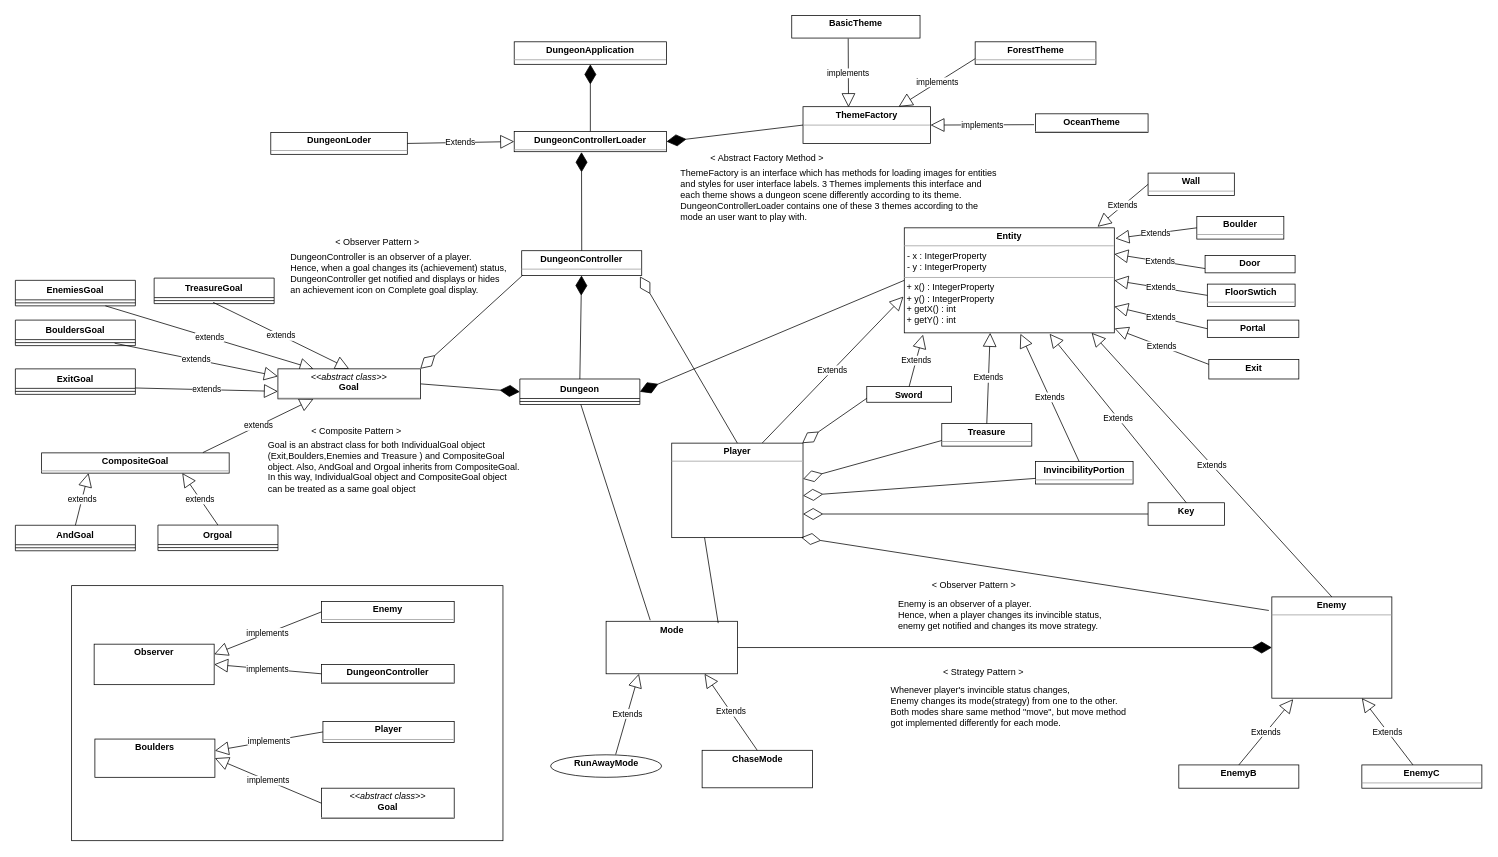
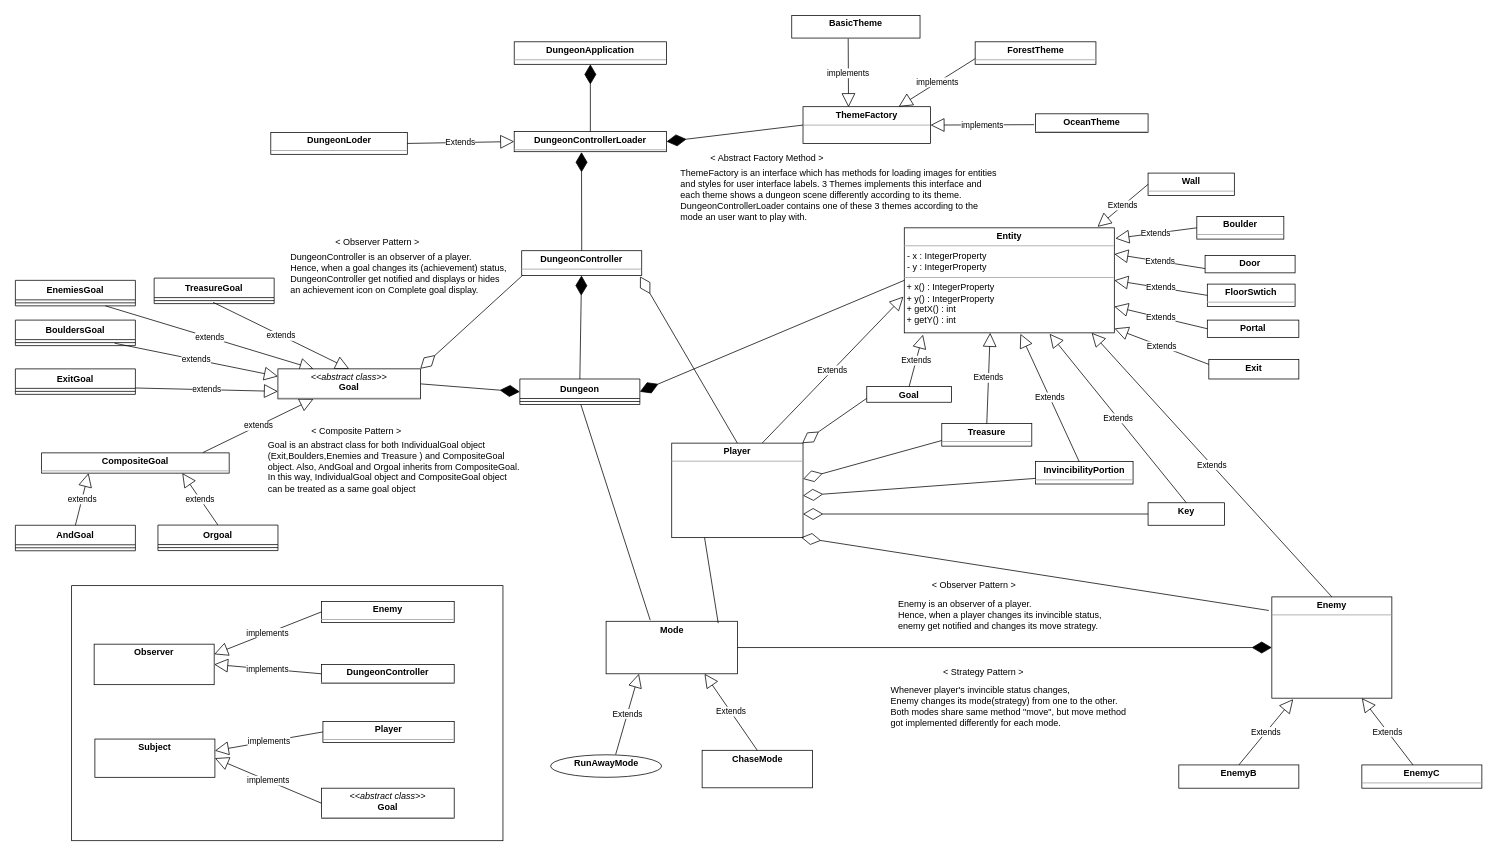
(879, 392) -> (876, 392)
(114, 745) -> (113, 745)
